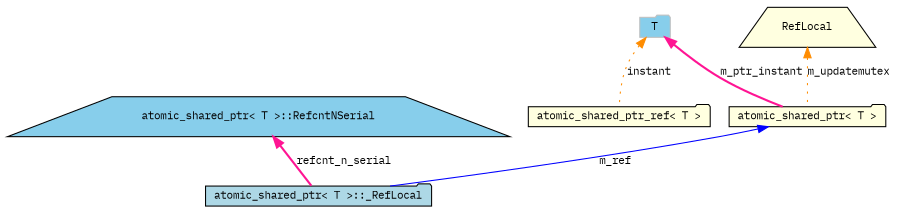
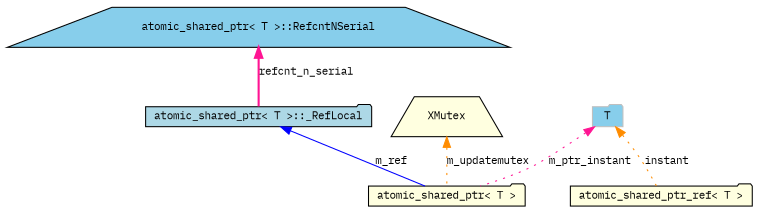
(807, 27) -> (447, 117)
(725, 81) -> (536, 165)
(575, 160) -> (358, 158)
